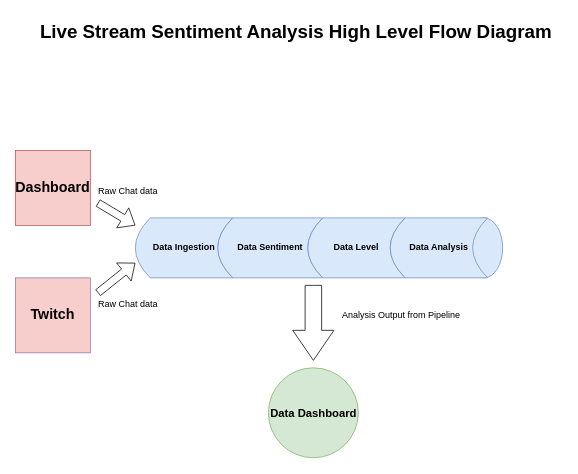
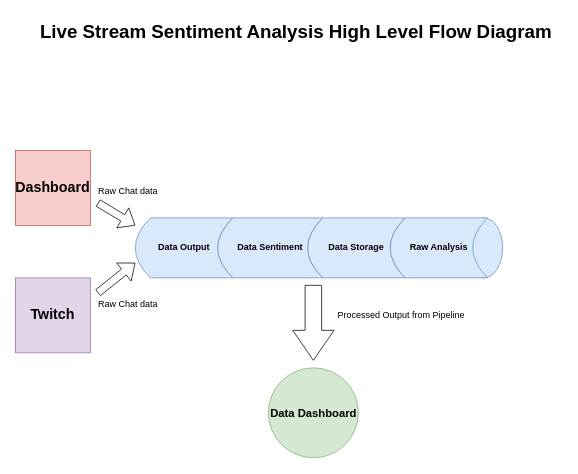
(184, 248) -> (184, 248)
(357, 248) -> (357, 248)
(439, 248) -> (439, 248)
(53, 315) -> (53, 315)
(402, 315) -> (402, 315)
